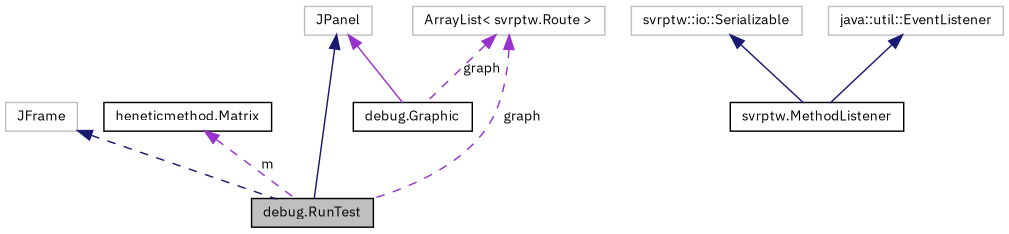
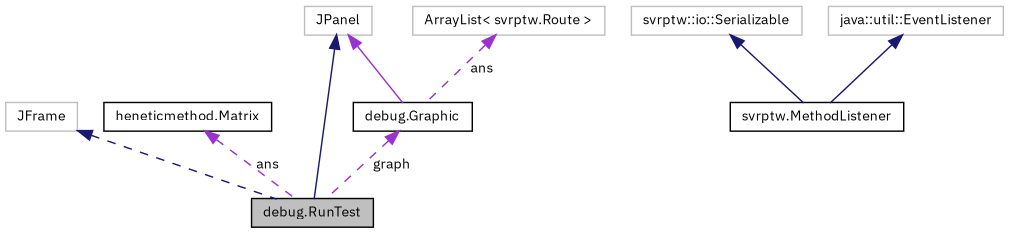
(481, 69) -> (481, 69)
(468, 149) -> (357, 170)
(267, 165) -> (267, 165)
